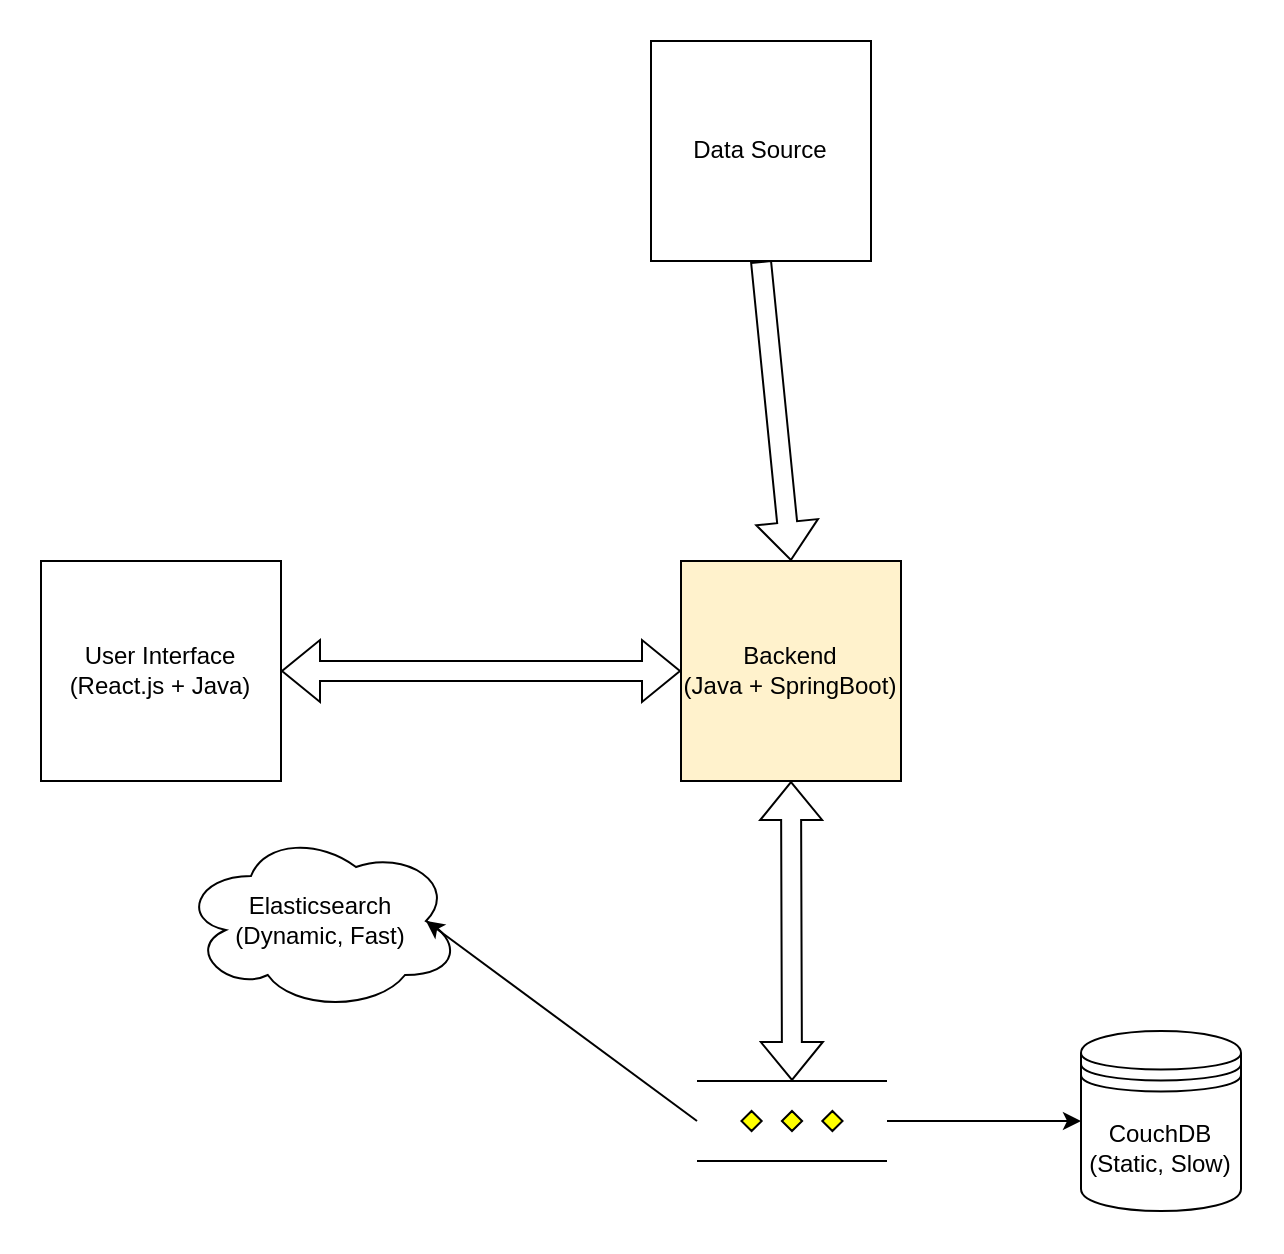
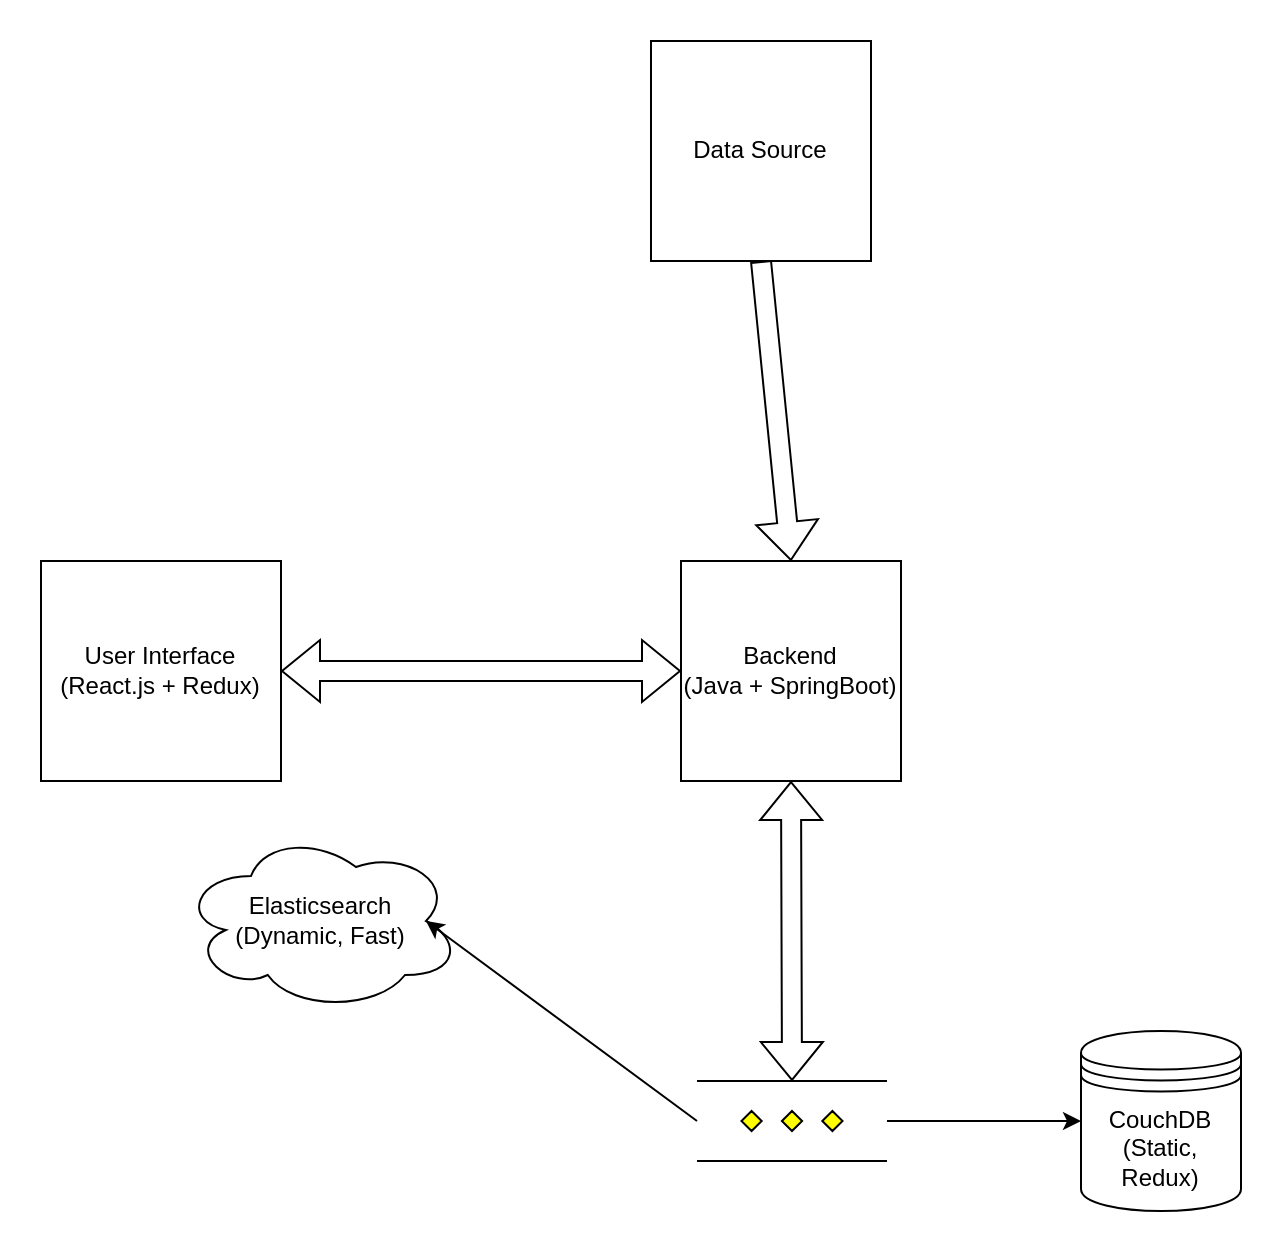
(161, 671) -> (161, 671)
(791, 671) -> (791, 671)
(1161, 1149) -> (1161, 1149)
